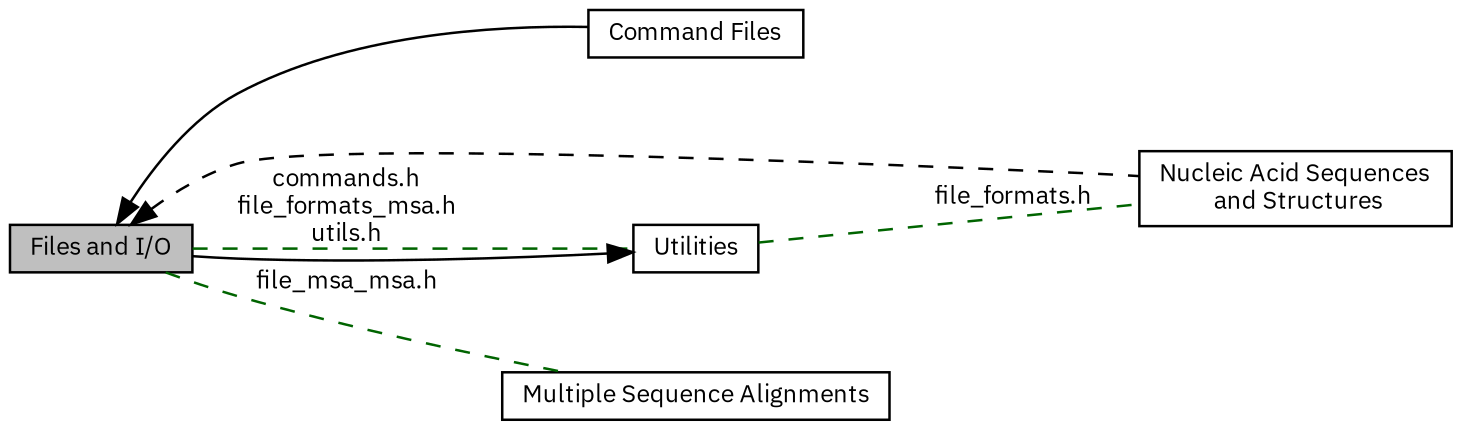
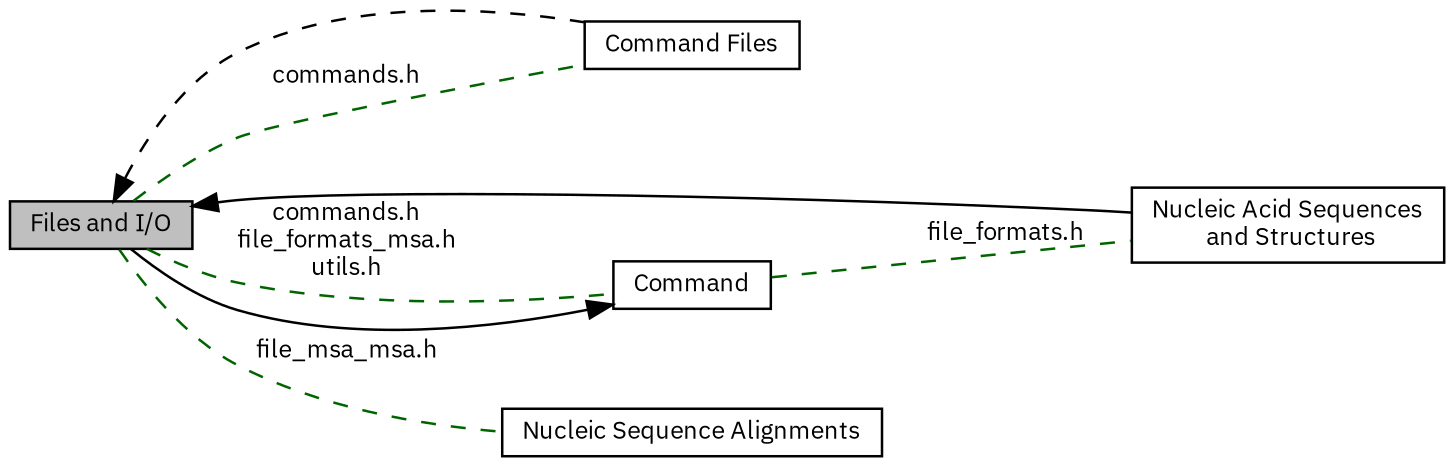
(333, 56) -> (323, 23)
none -> (350, 110)
(639, 157) -> (675, 197)
(696, 249) -> (692, 285)
(696, 396) -> (692, 432)
